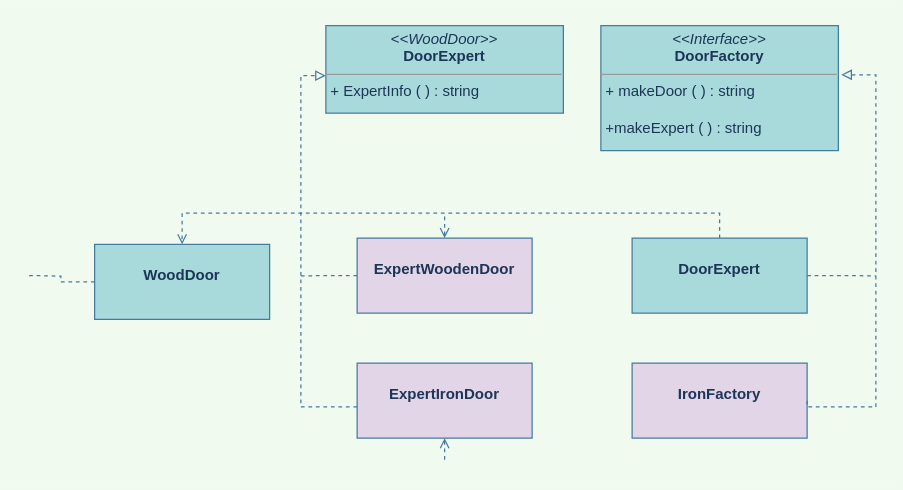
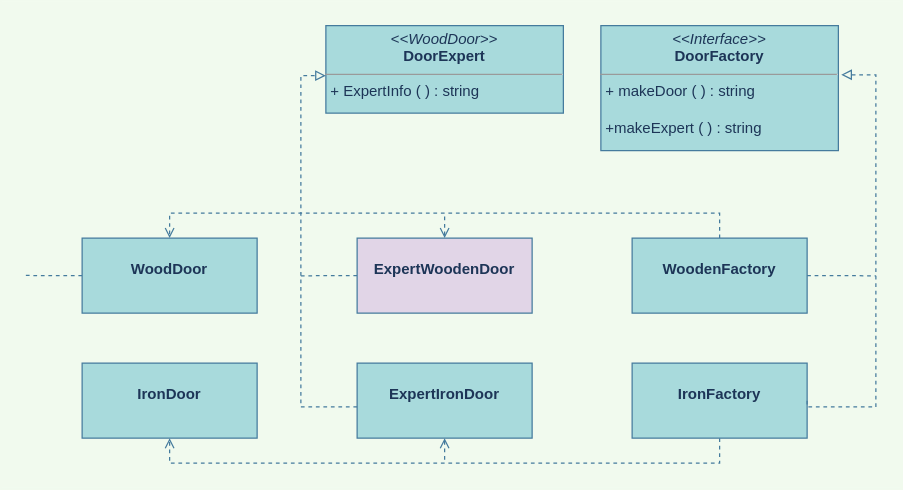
(674, 247) -> (686, 247)
(182, 282) -> (169, 276)
none -> (169, 401)
(444, 401) -> (444, 401)
(719, 401) -> (719, 401)
none -> (447, 463)
